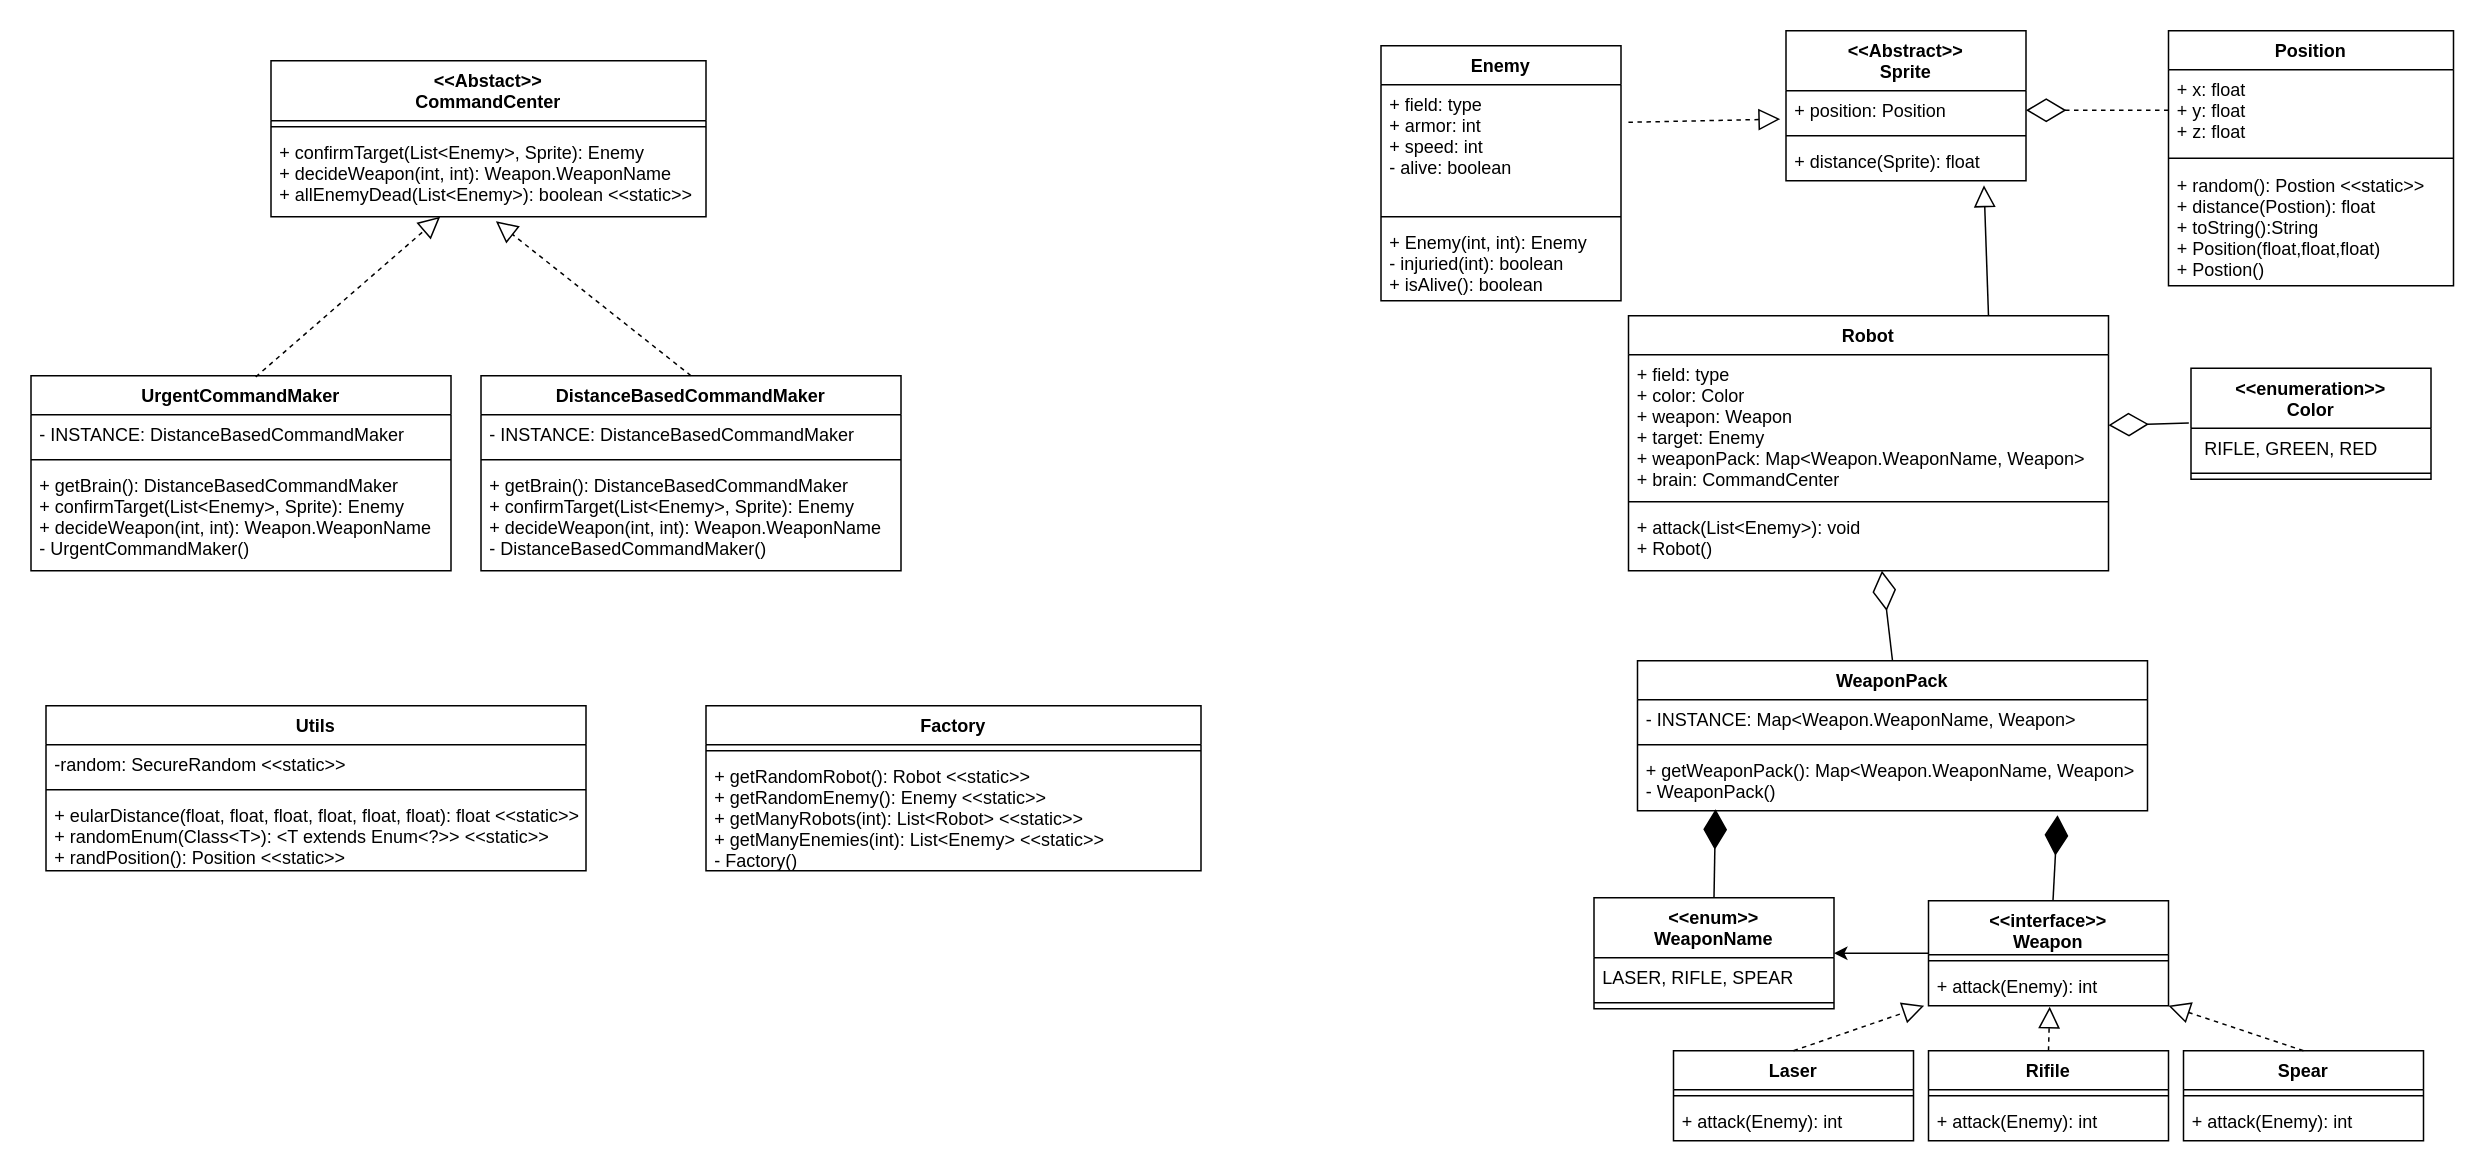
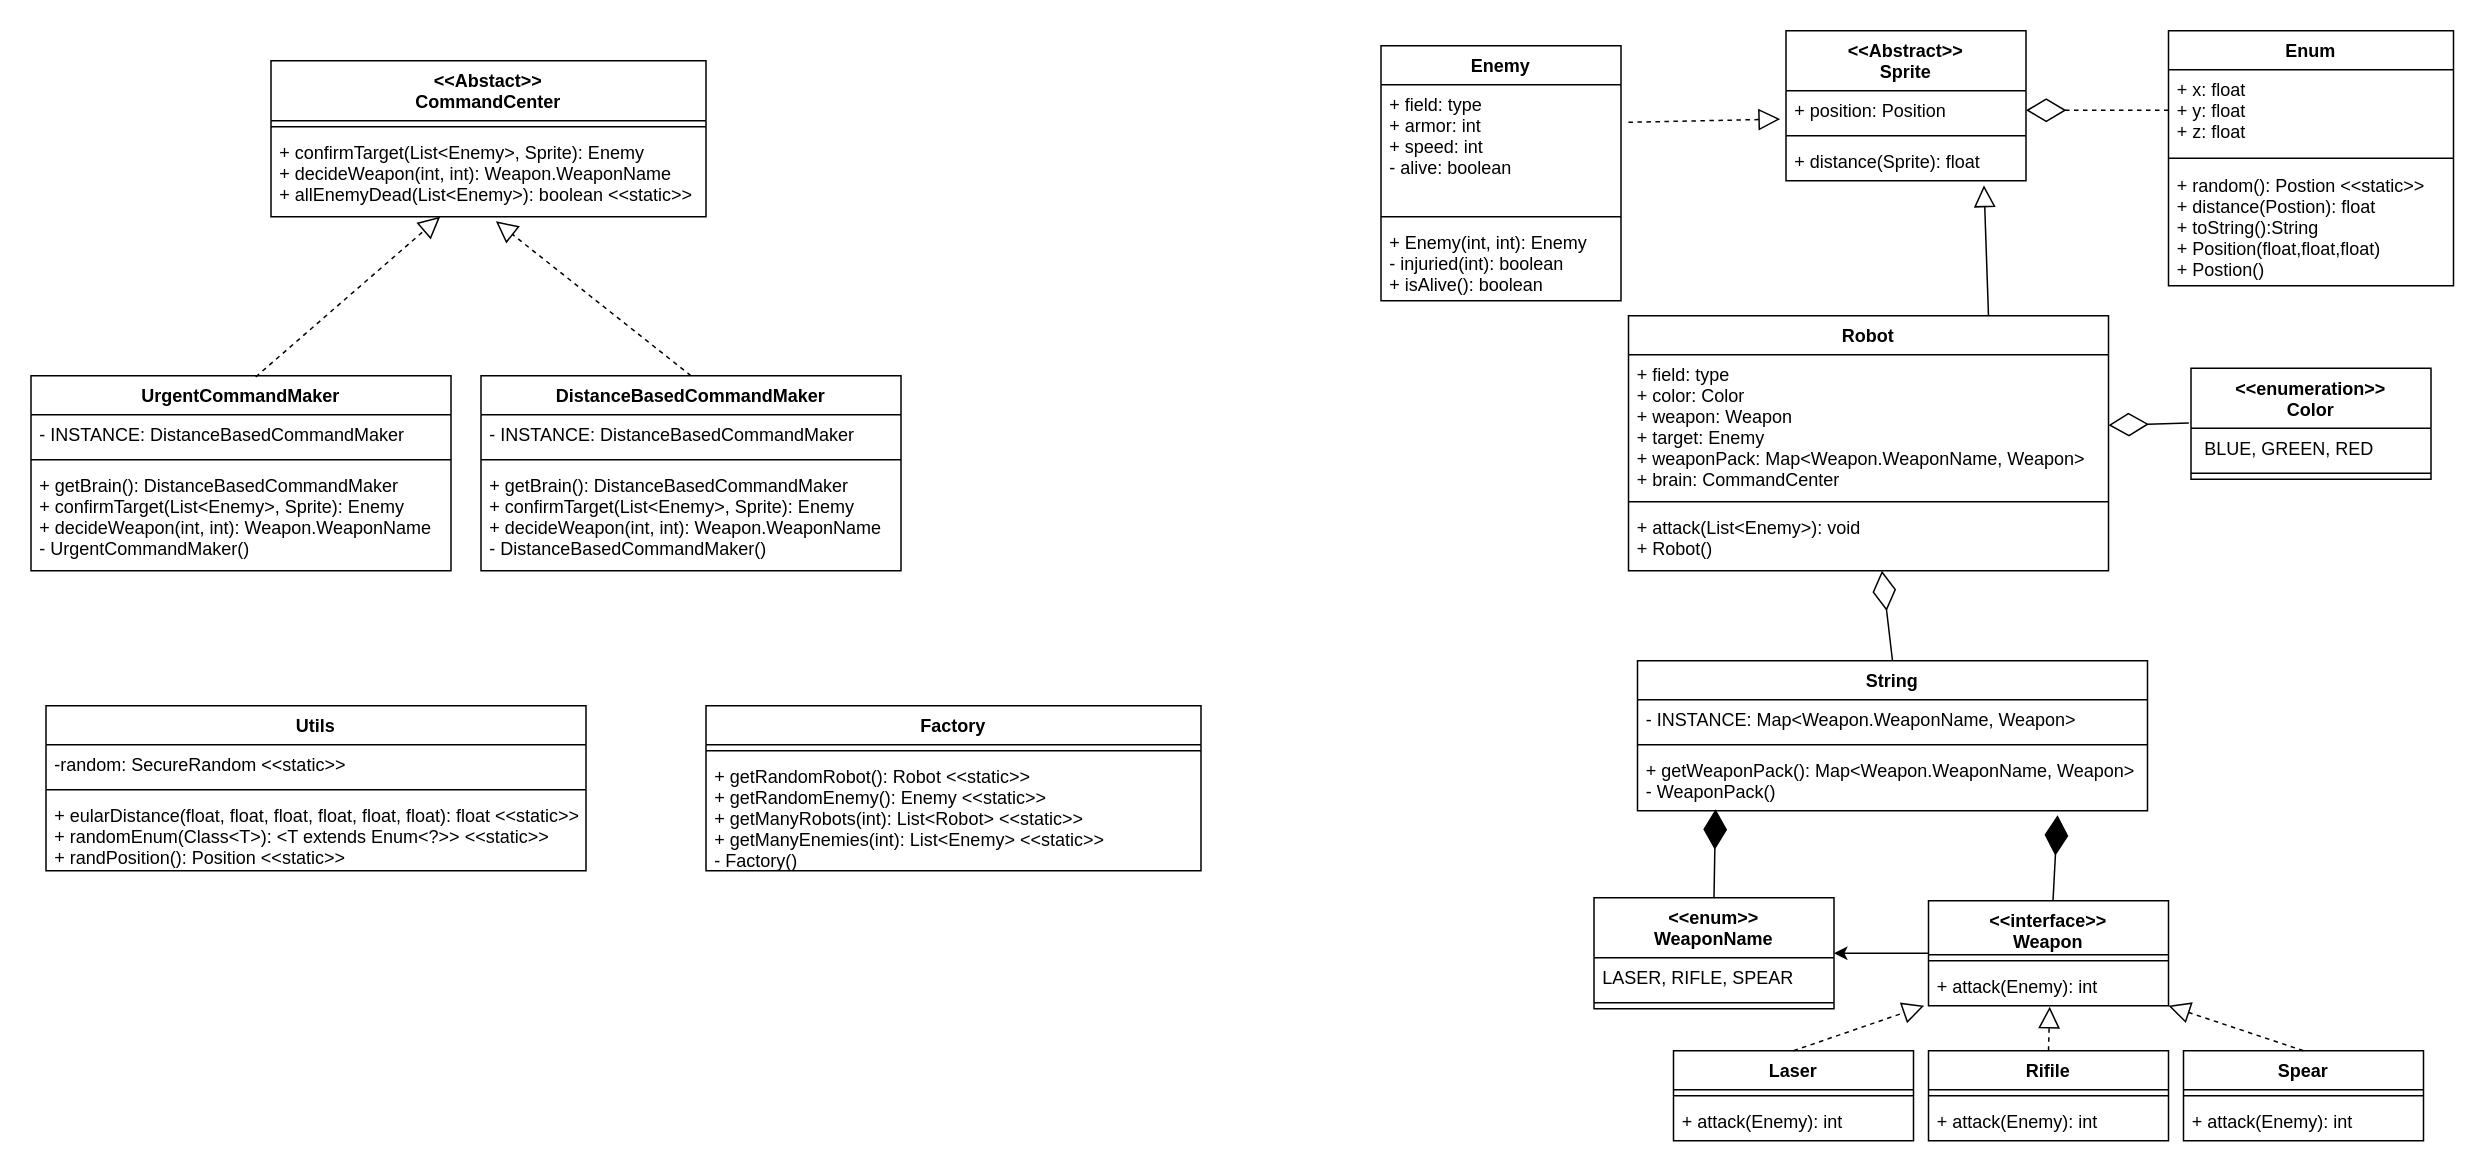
(2310, 51) -> (2310, 51)
(2275, 449) -> (2270, 449)
(1892, 681) -> (1892, 681)
